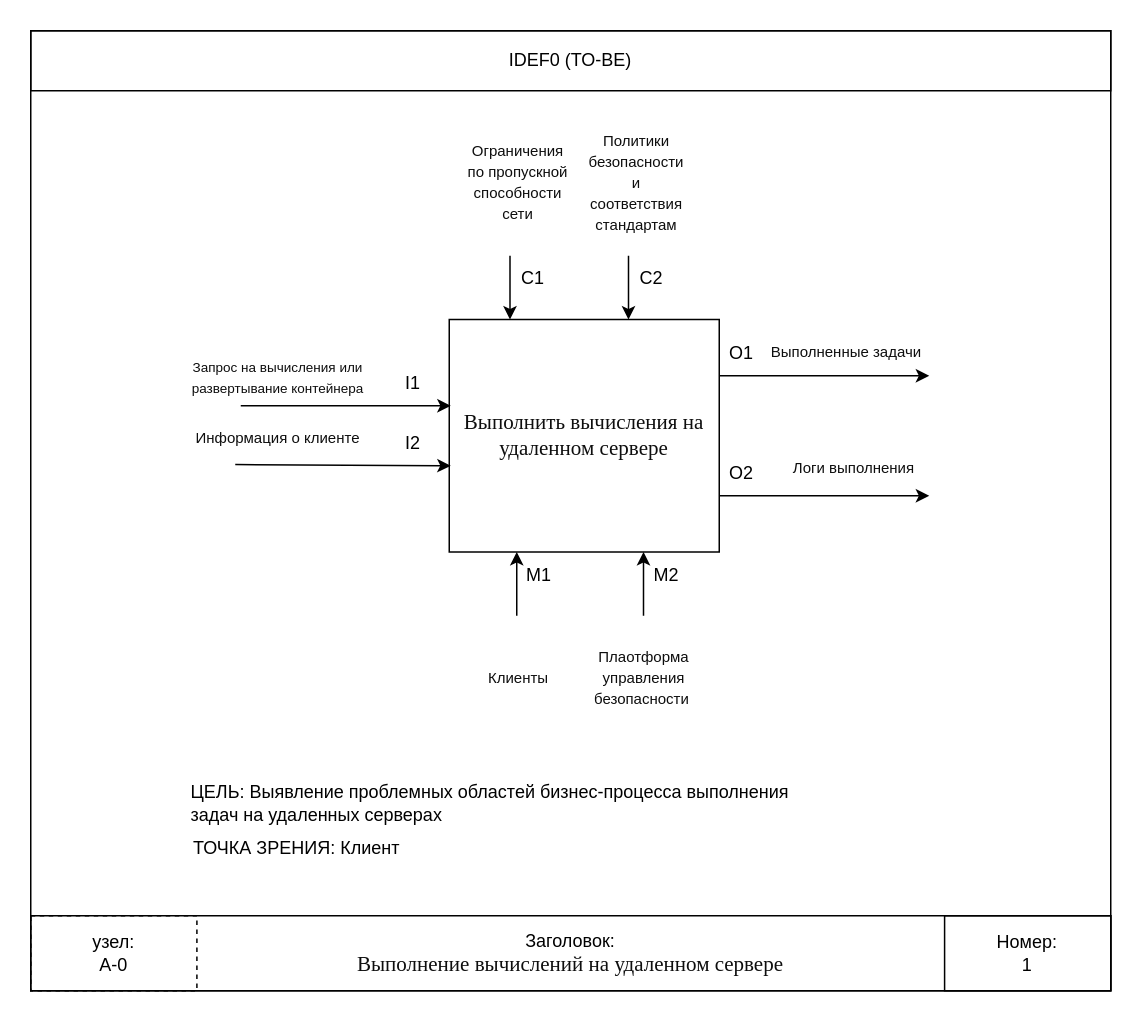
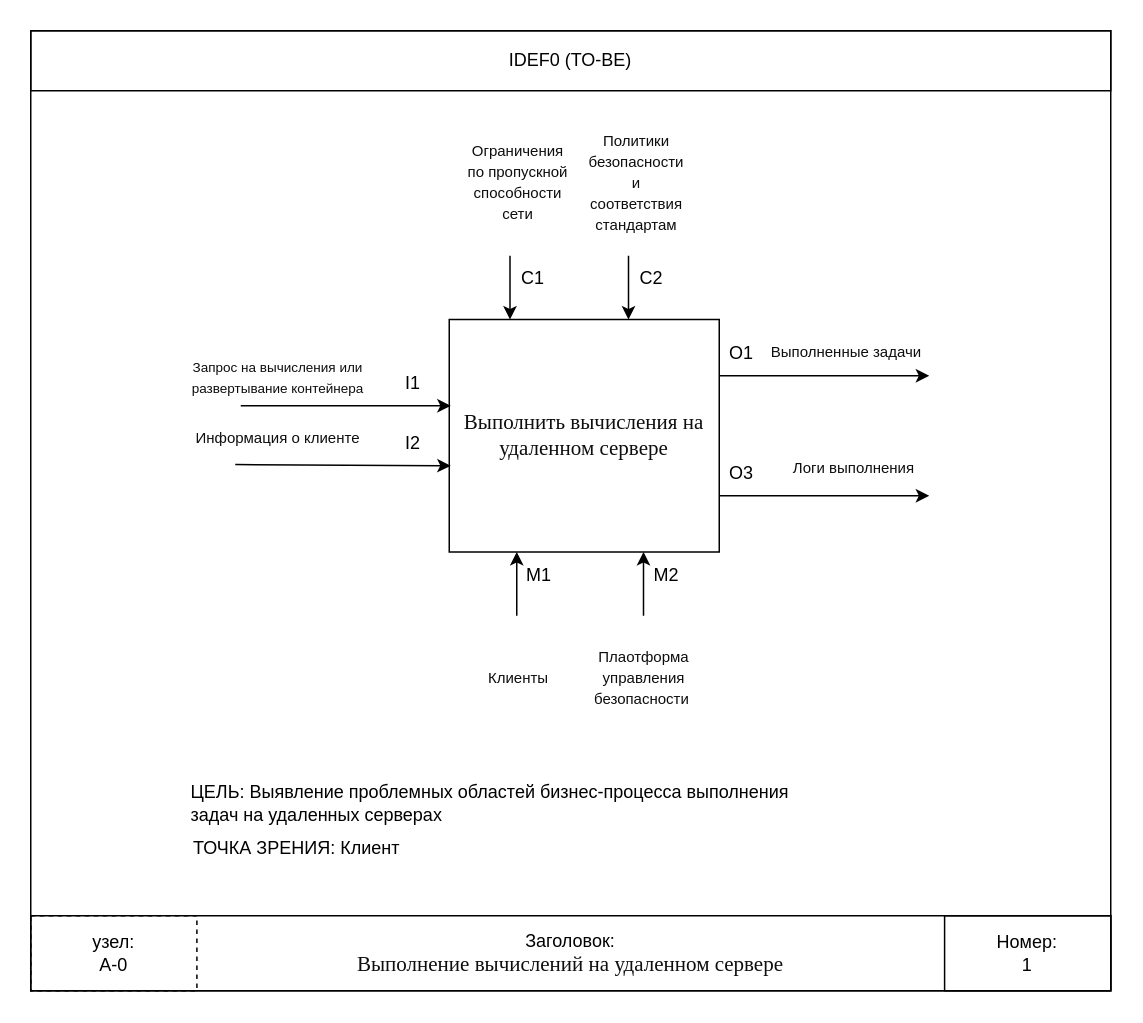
(742, 473) -> (742, 473)
